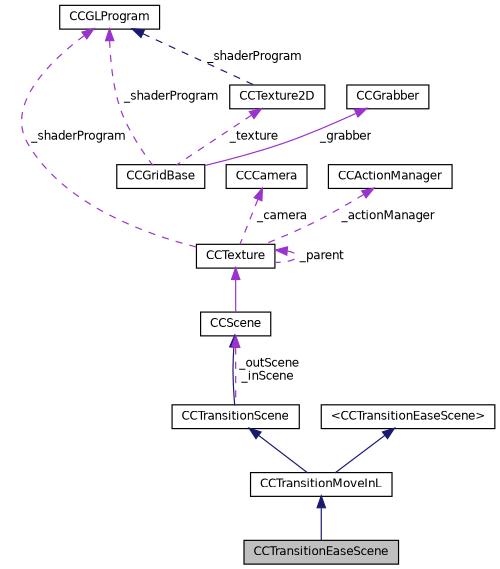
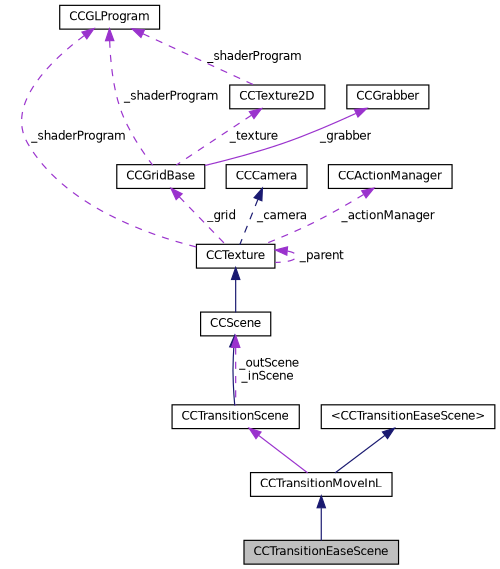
(199, 60) -> (199, 60)
none -> (202, 221)
(249, 222) -> (249, 222)
(236, 296) -> (236, 296)
(283, 454) -> (283, 454)
